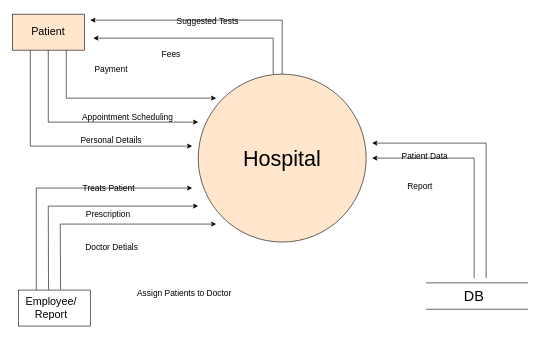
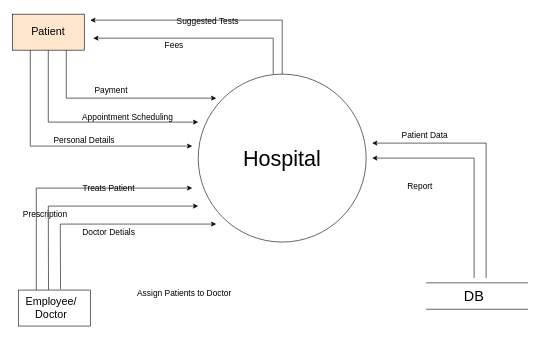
(171, 54) -> (174, 45)
(111, 69) -> (111, 90)
(111, 140) -> (84, 140)
(425, 156) -> (425, 135)
(282, 158) -> (282, 158)
(108, 214) -> (45, 214)
(112, 247) -> (109, 232)
(51, 308) -> (51, 308)
